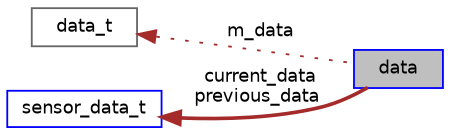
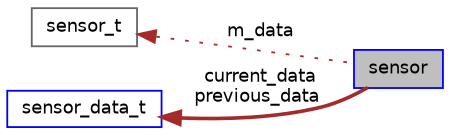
(84, 27) -> (84, 27)
(398, 69) -> (398, 69)
